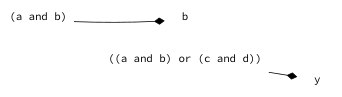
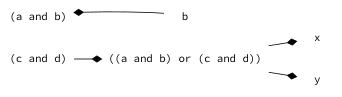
(114, 22) -> (124, 12)
none -> (318, 38)
none -> (38, 59)
